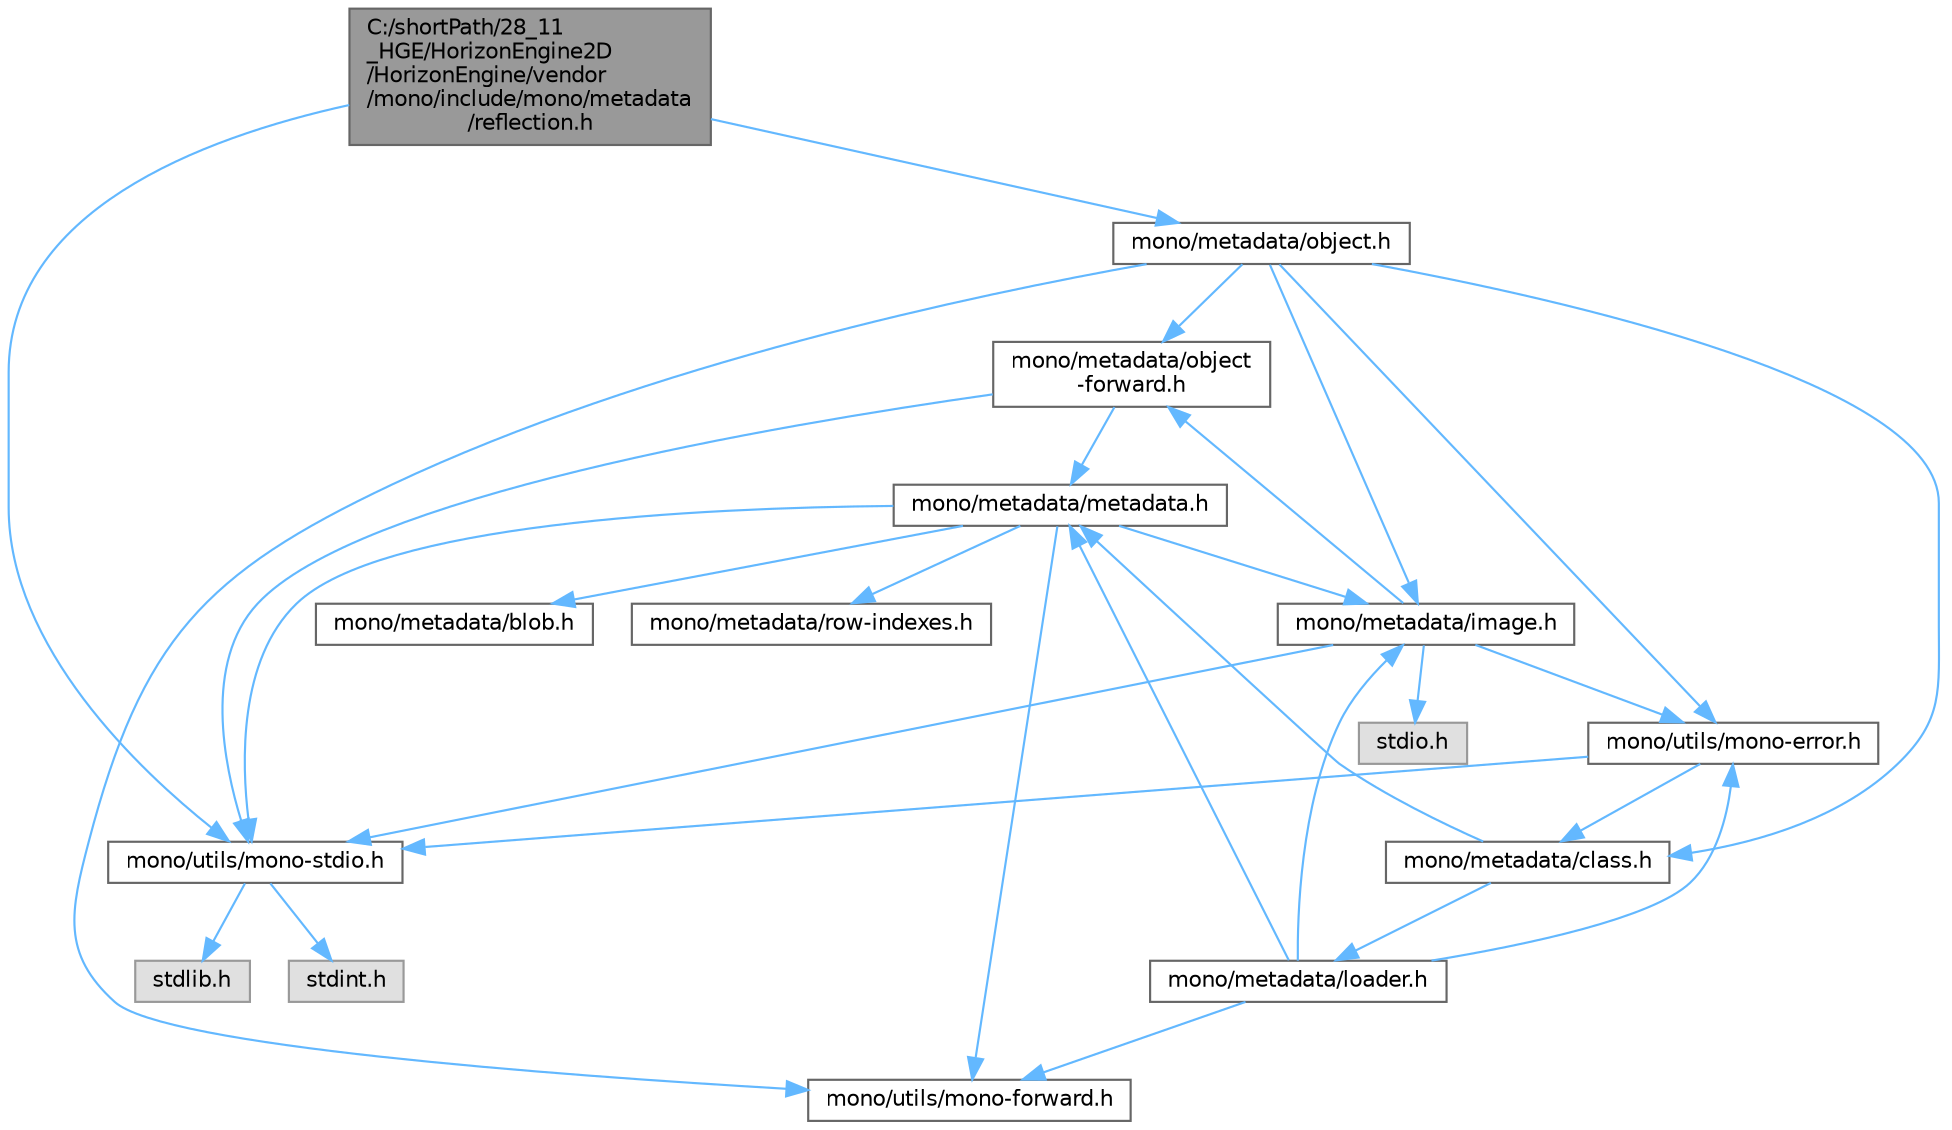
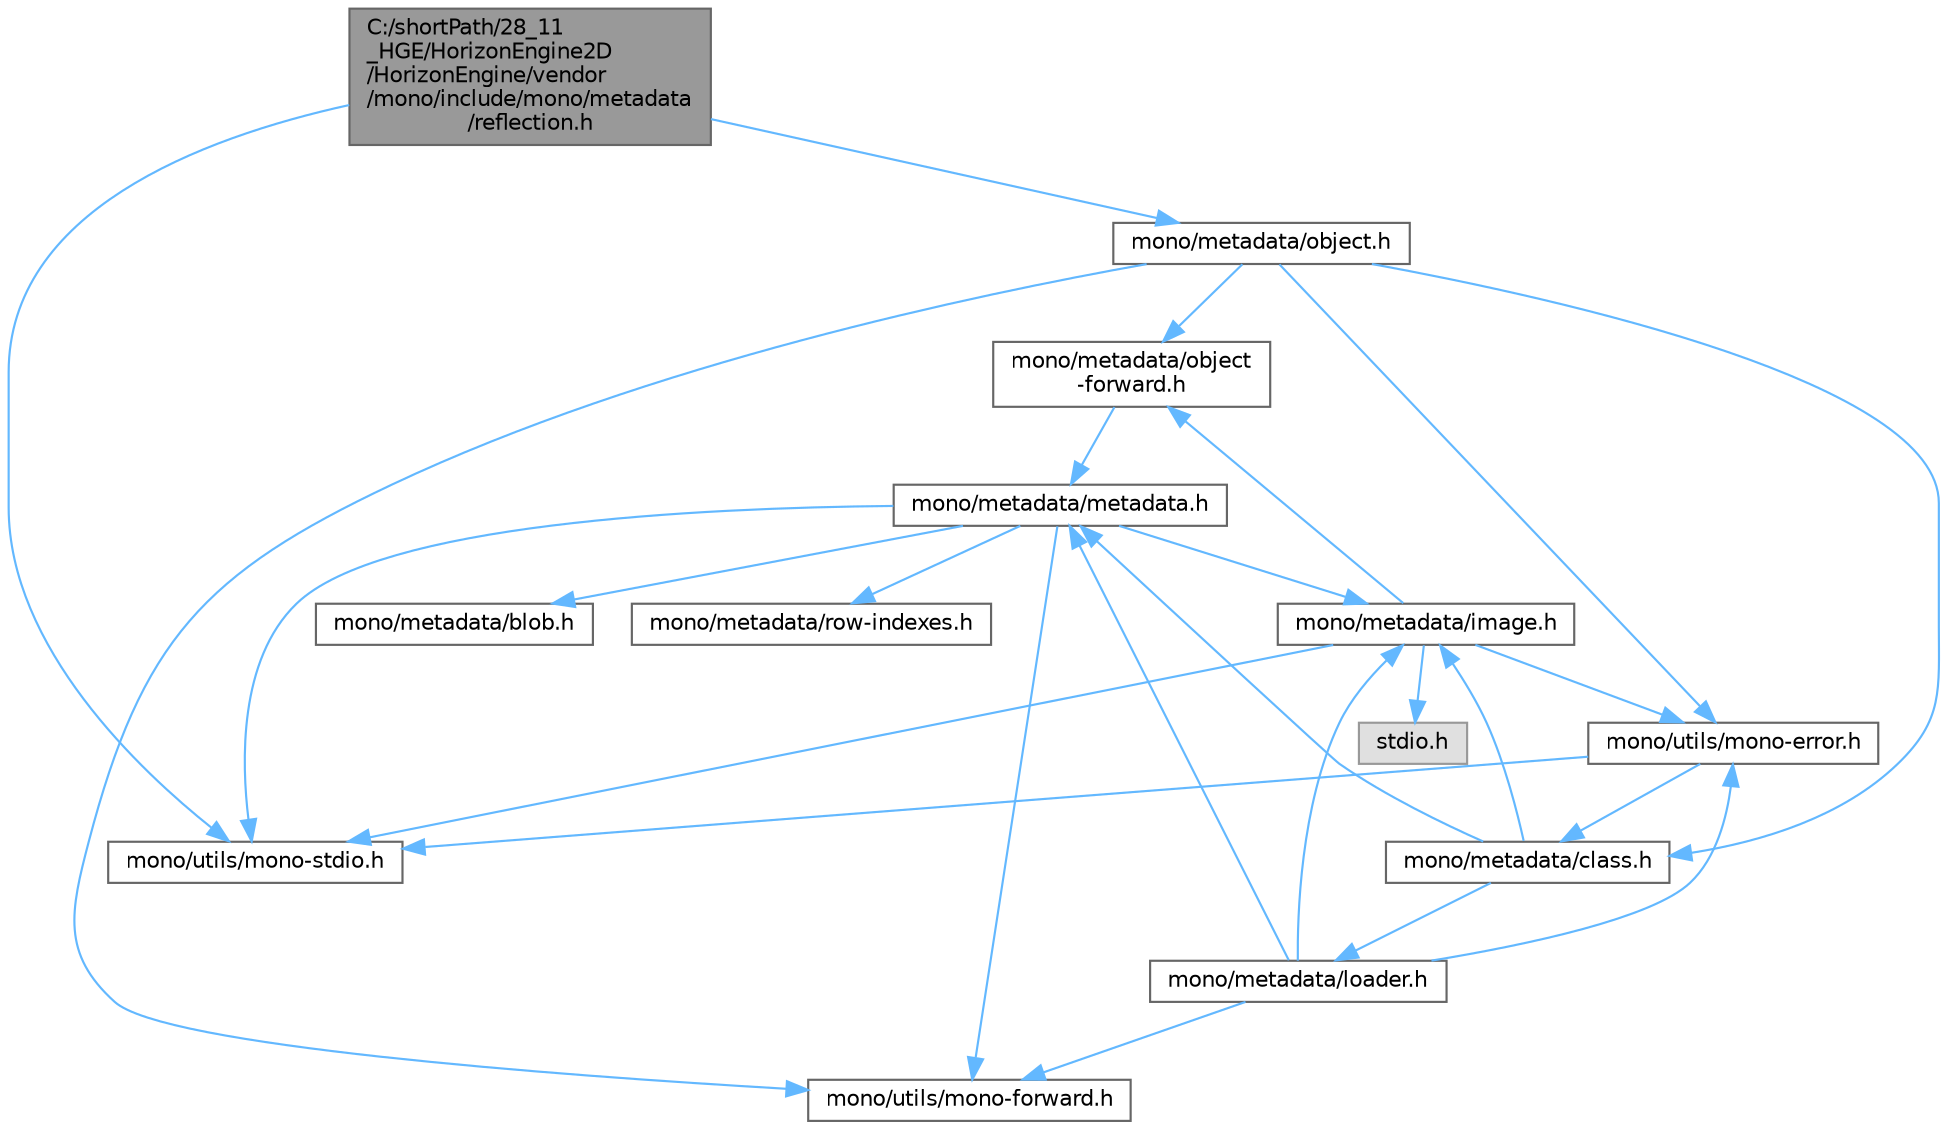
(1339, 424) -> (1497, 749)
(503, 491) -> none
(193, 981) -> none
(346, 981) -> none
